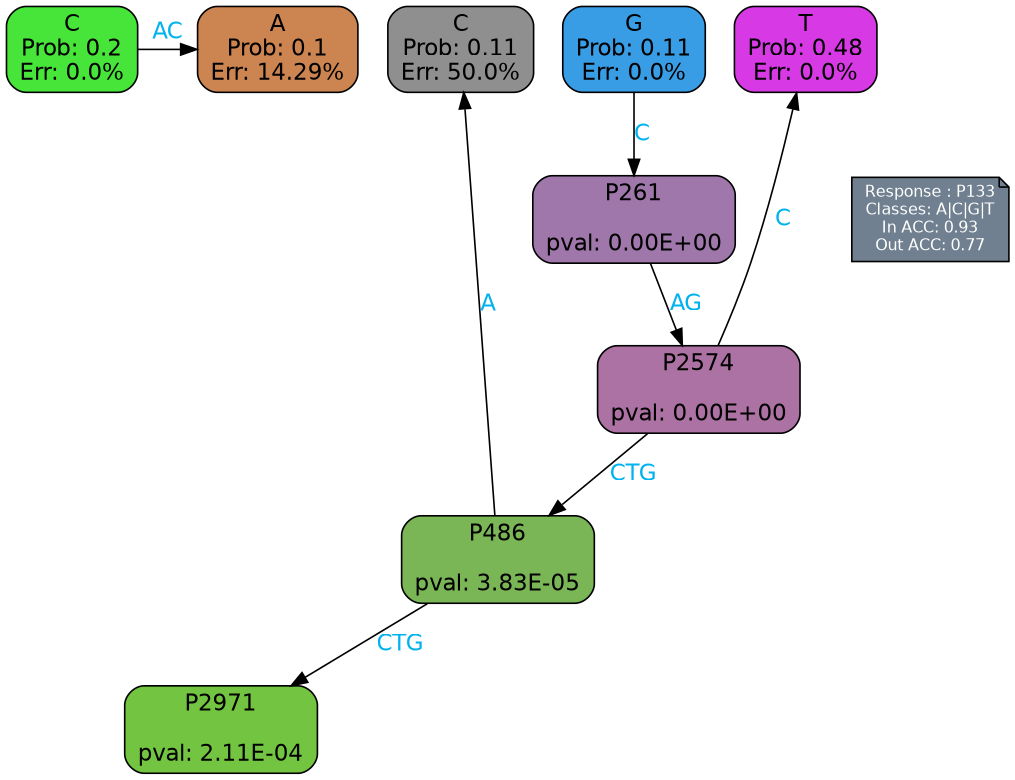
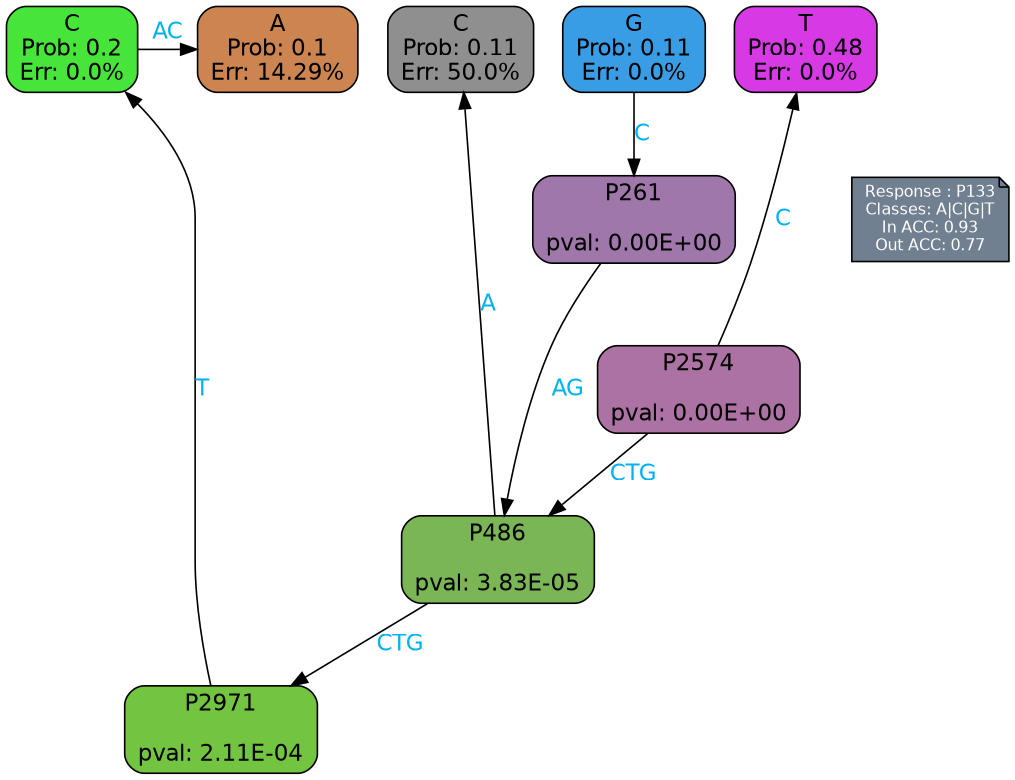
(663, 297) -> (540, 375)
none -> (195, 387)
